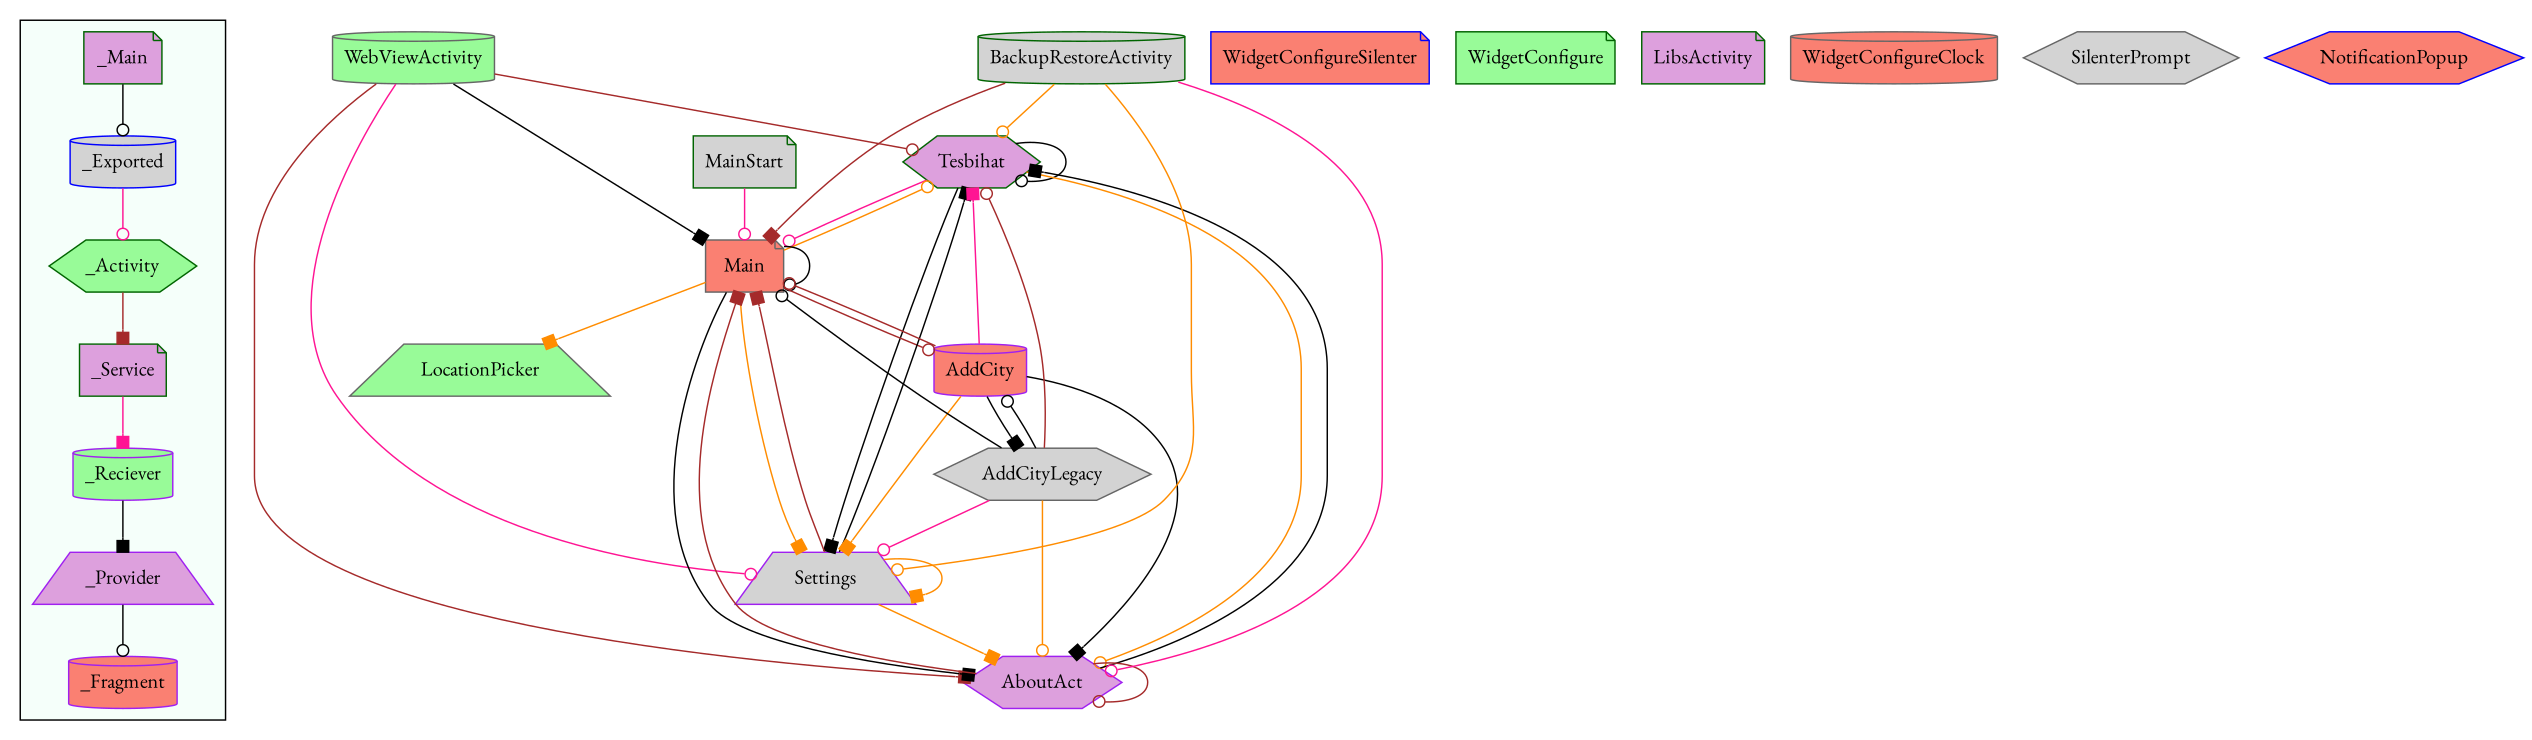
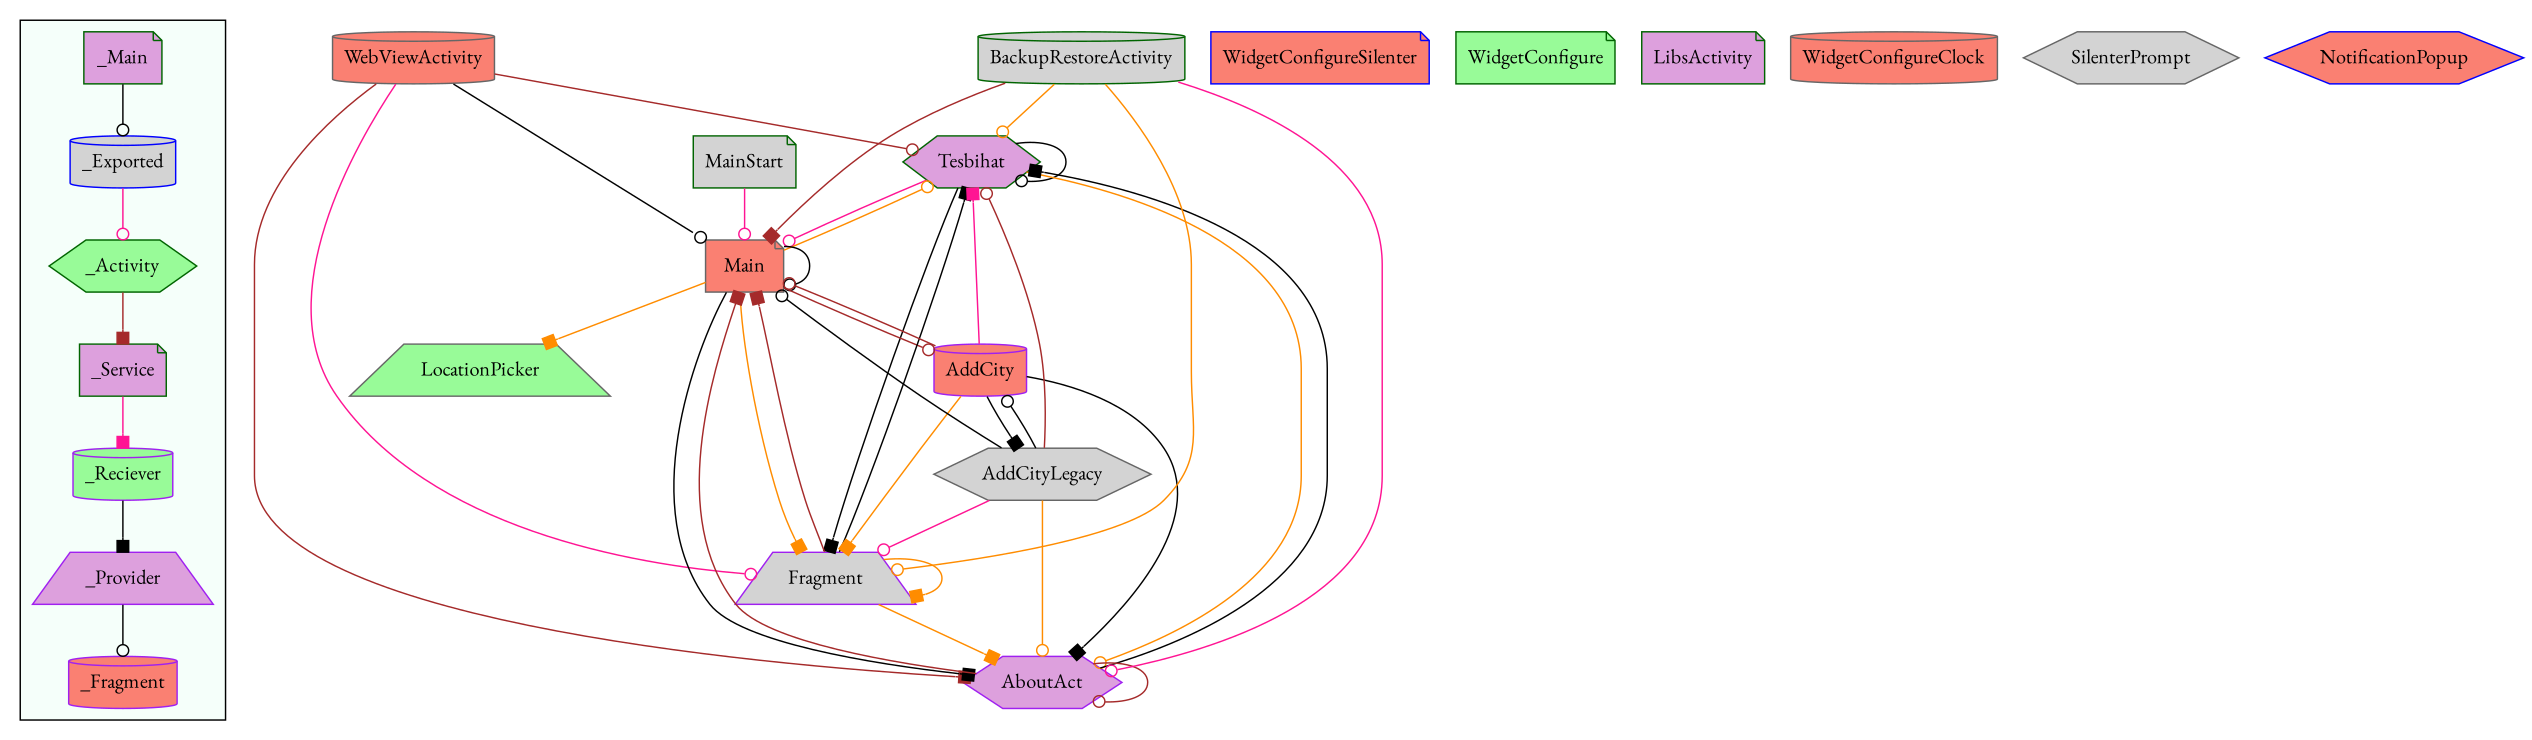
(414, 58) -> (414, 58)
(573, 158) -> (573, 158)
(826, 578) -> (826, 578)
